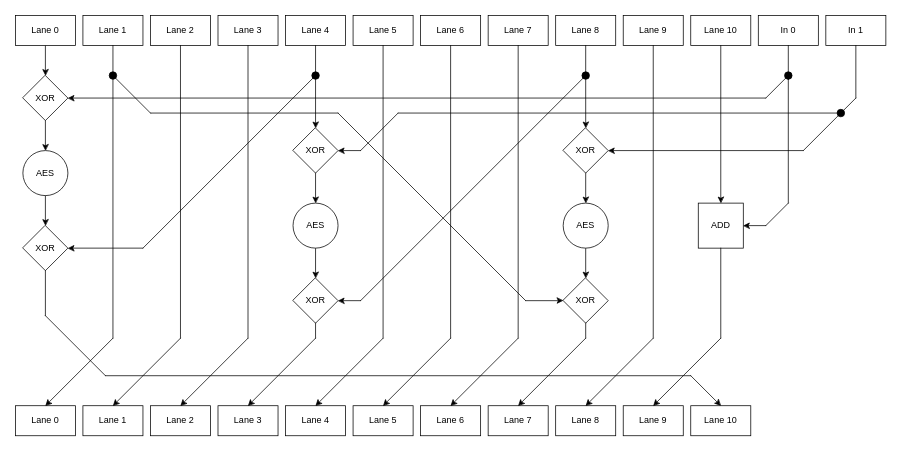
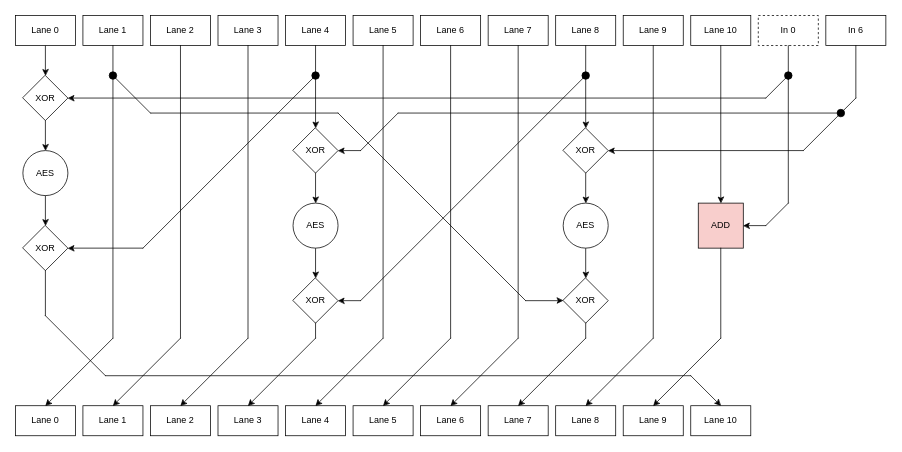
(788, 30) -> (788, 30)
(855, 30) -> (855, 30)
(720, 225) -> (720, 225)
